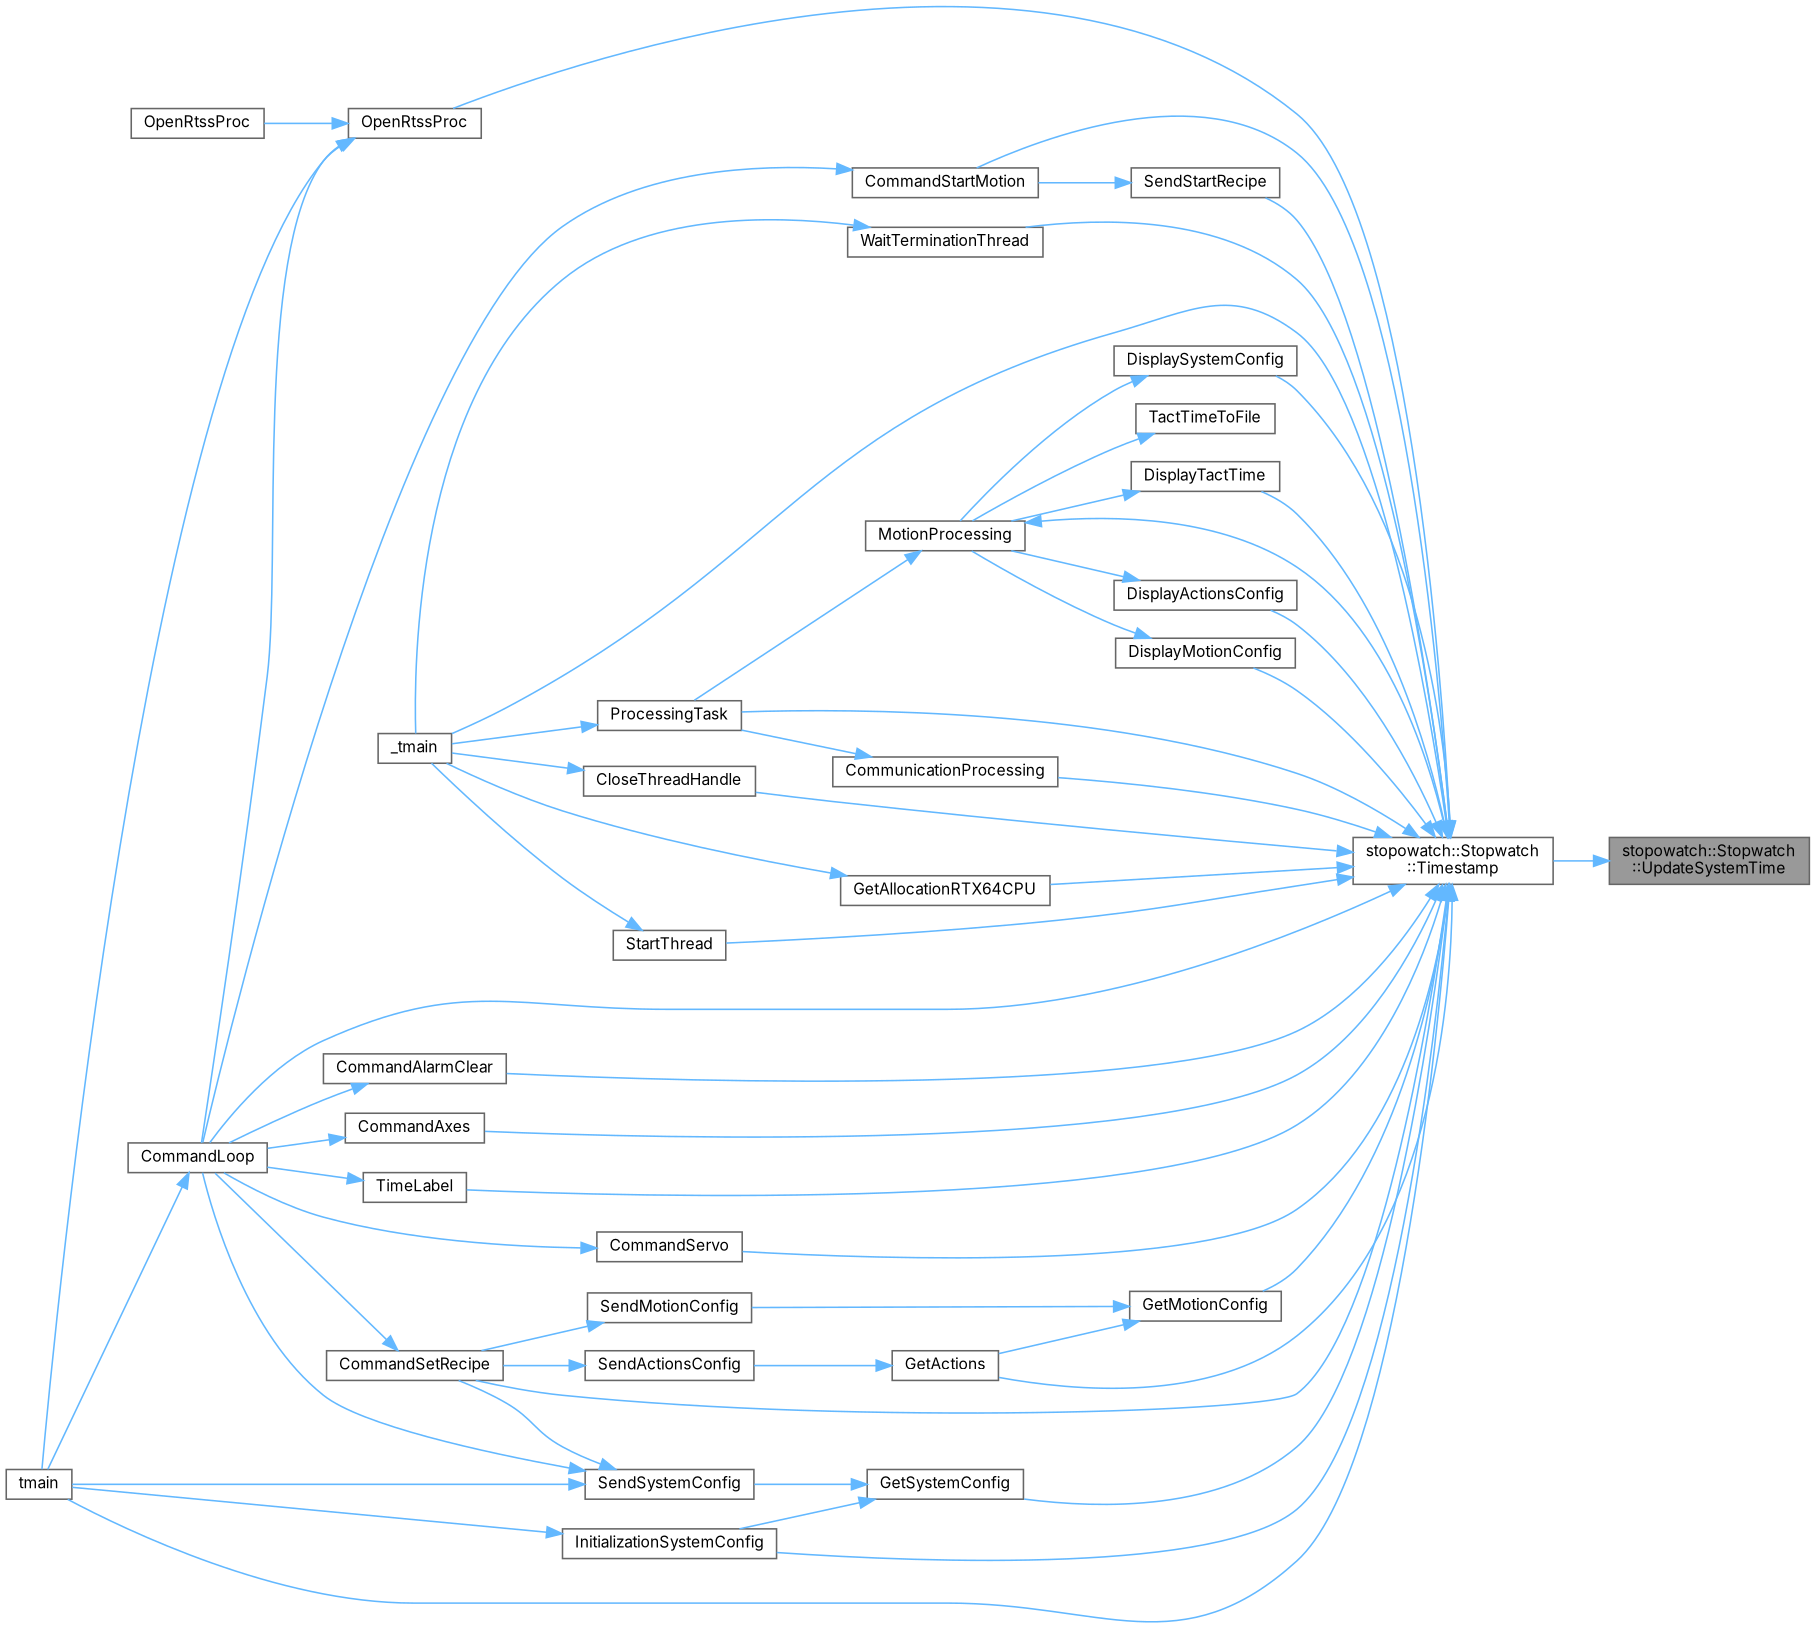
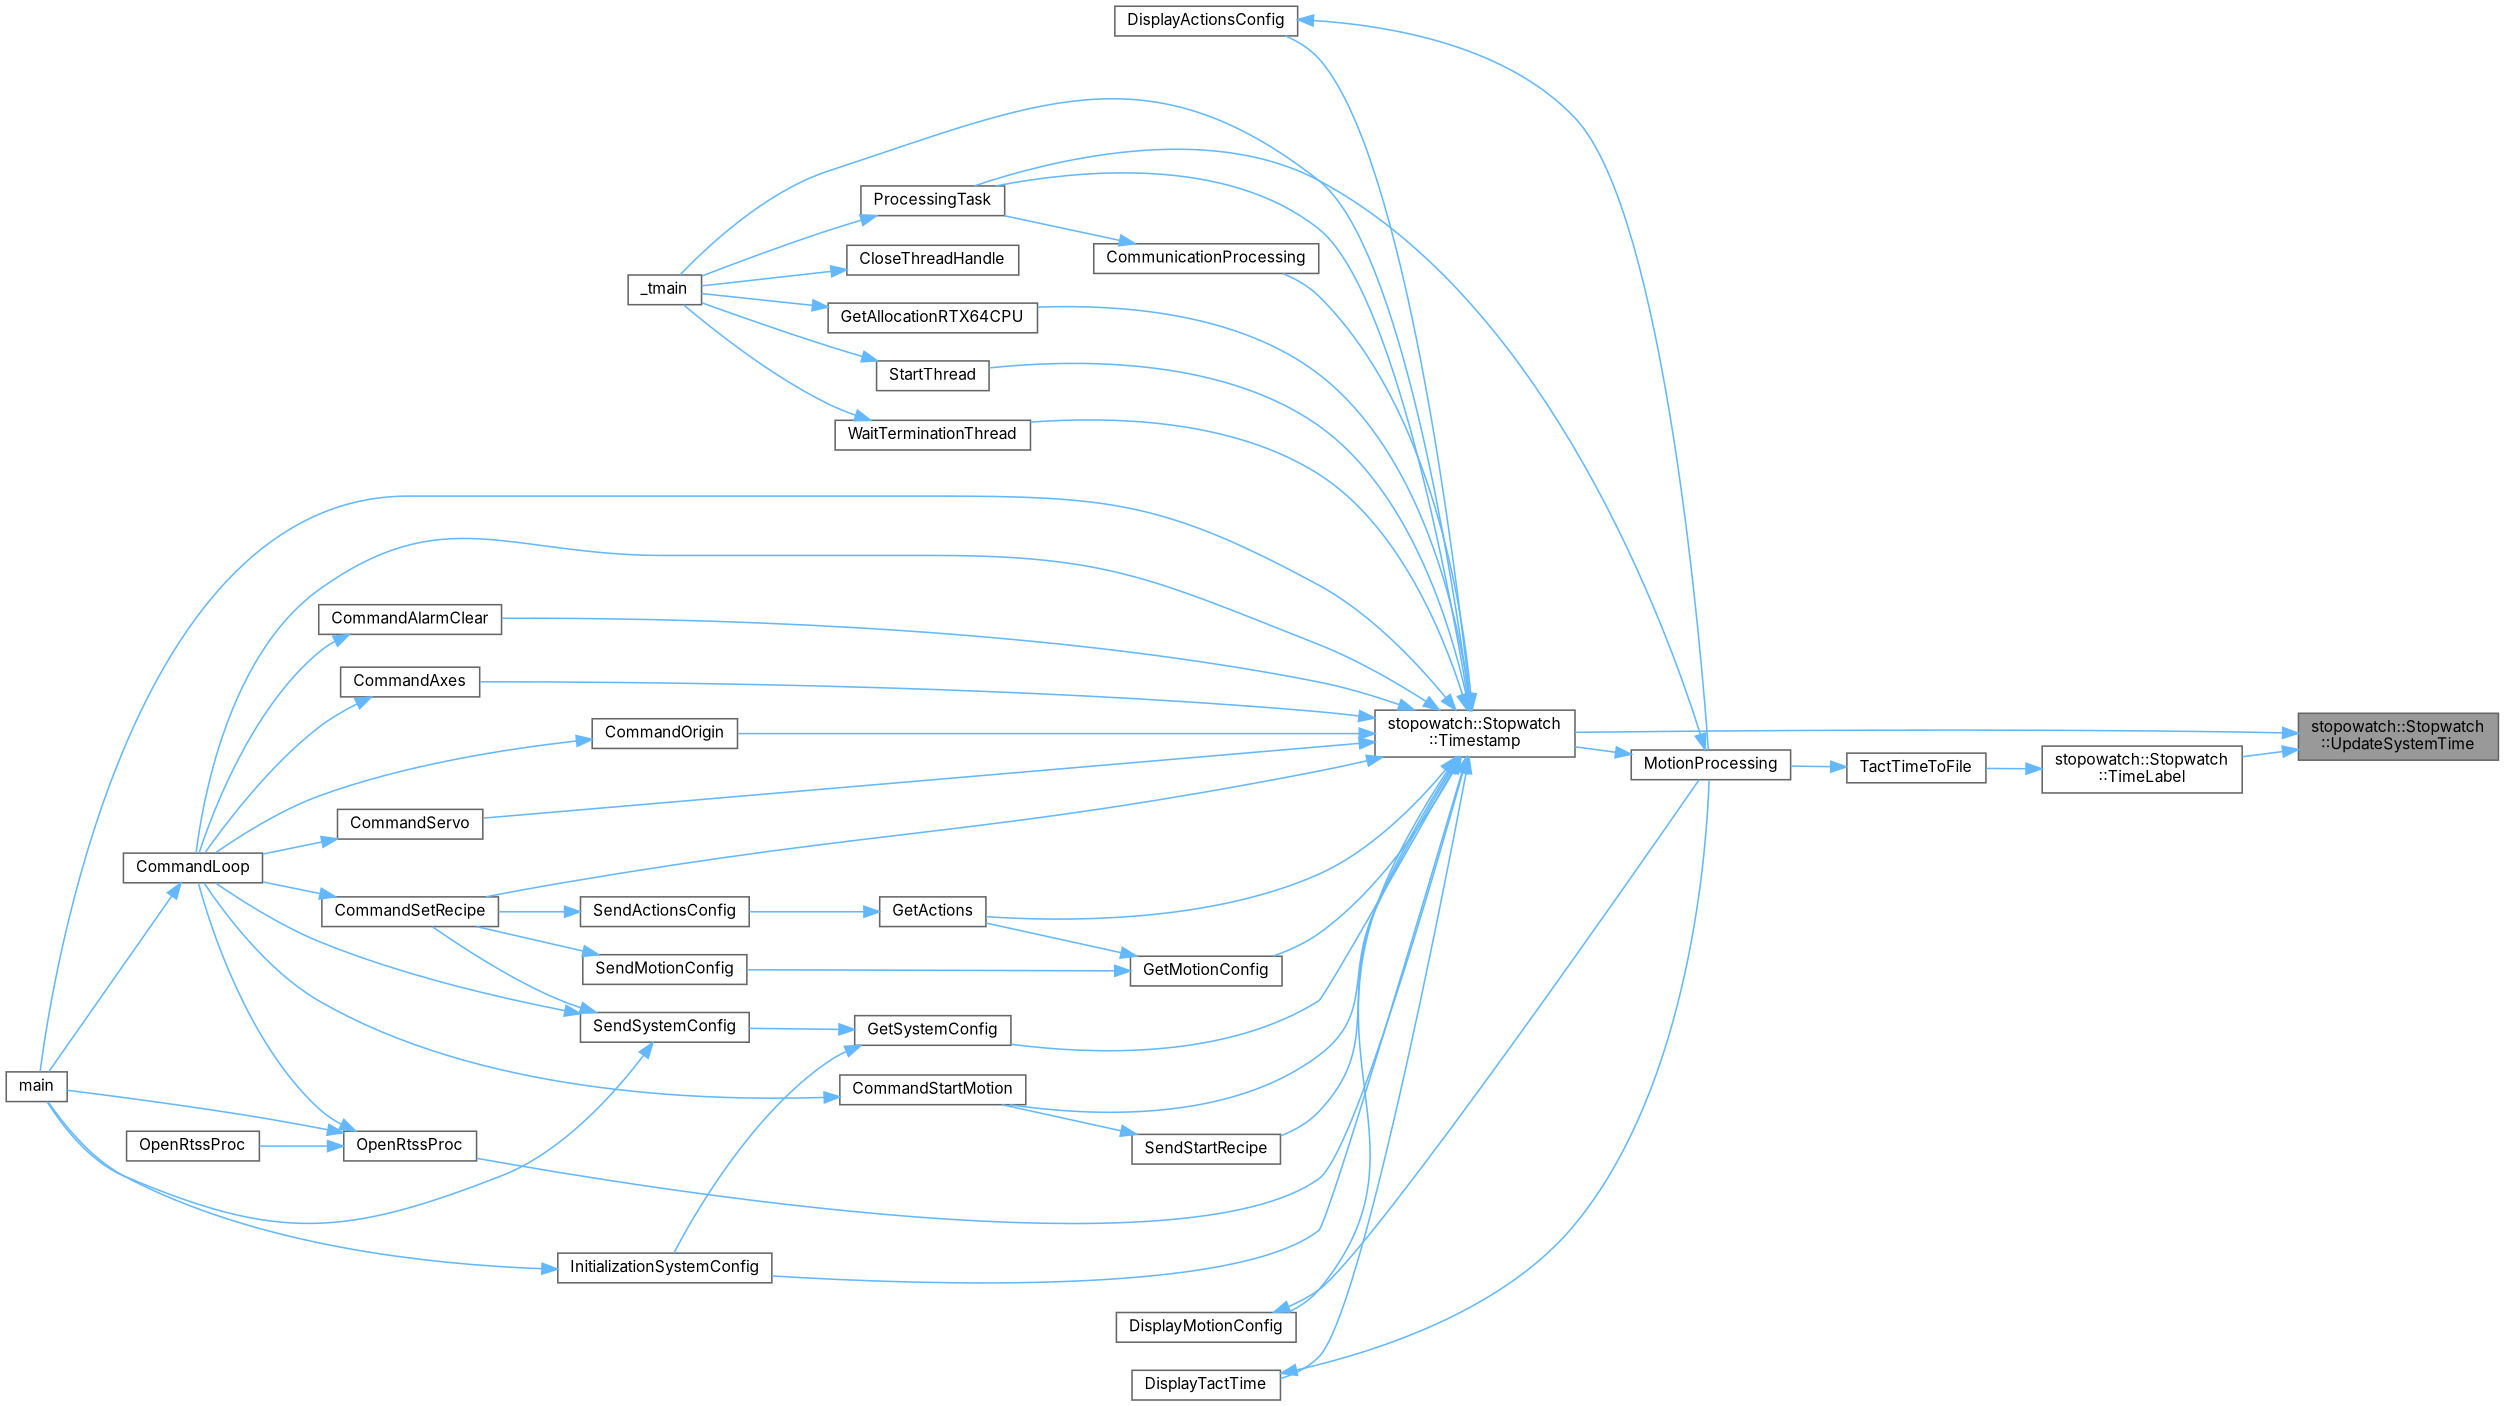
(1205, 361) -> none
none -> (2142, 770)
(1046, 824) -> none
(415, 1188) -> (665, 734)
(39, 1484) -> (37, 1087)
